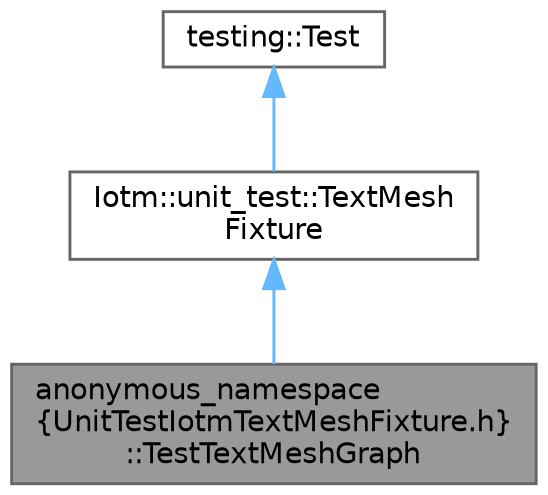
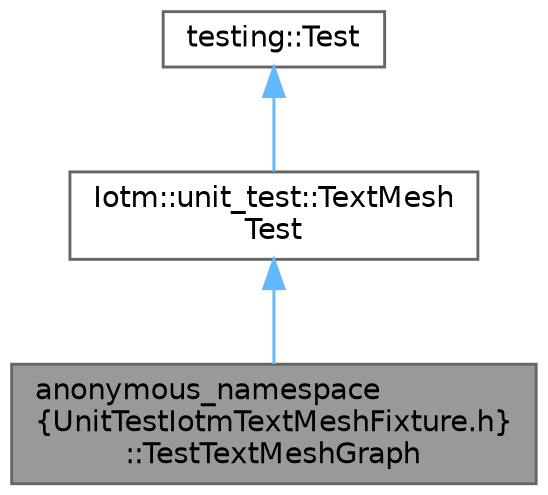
(274, 216) -> (274, 216)
